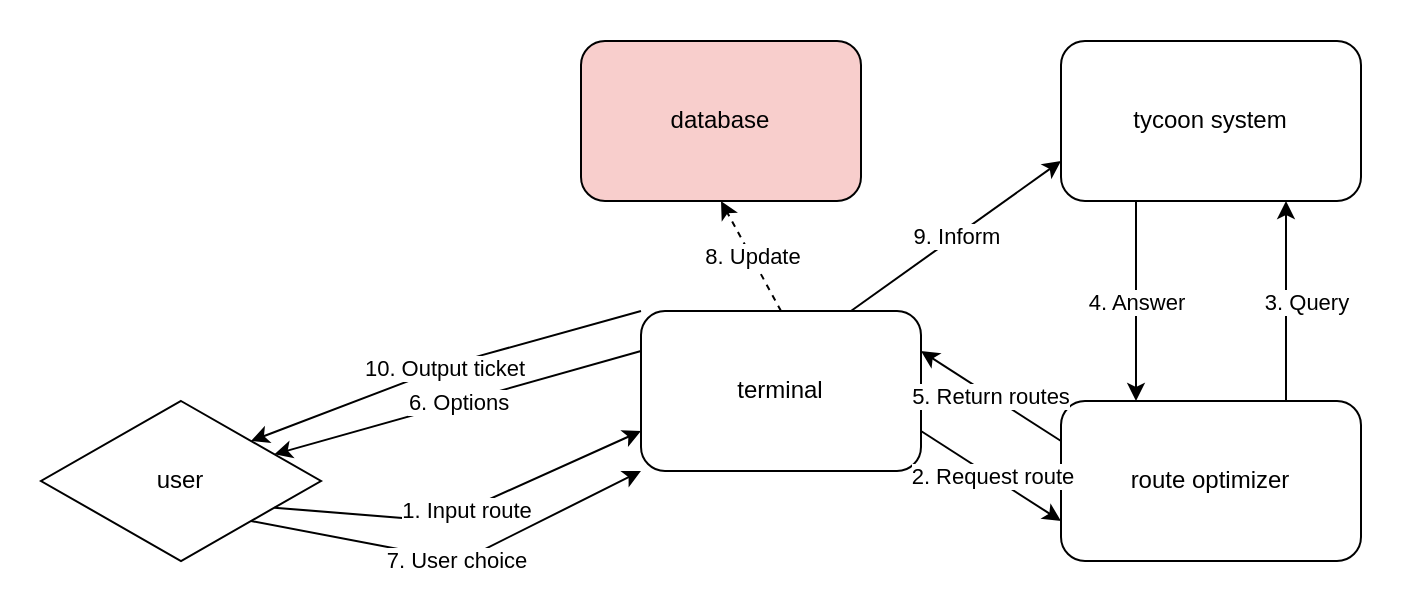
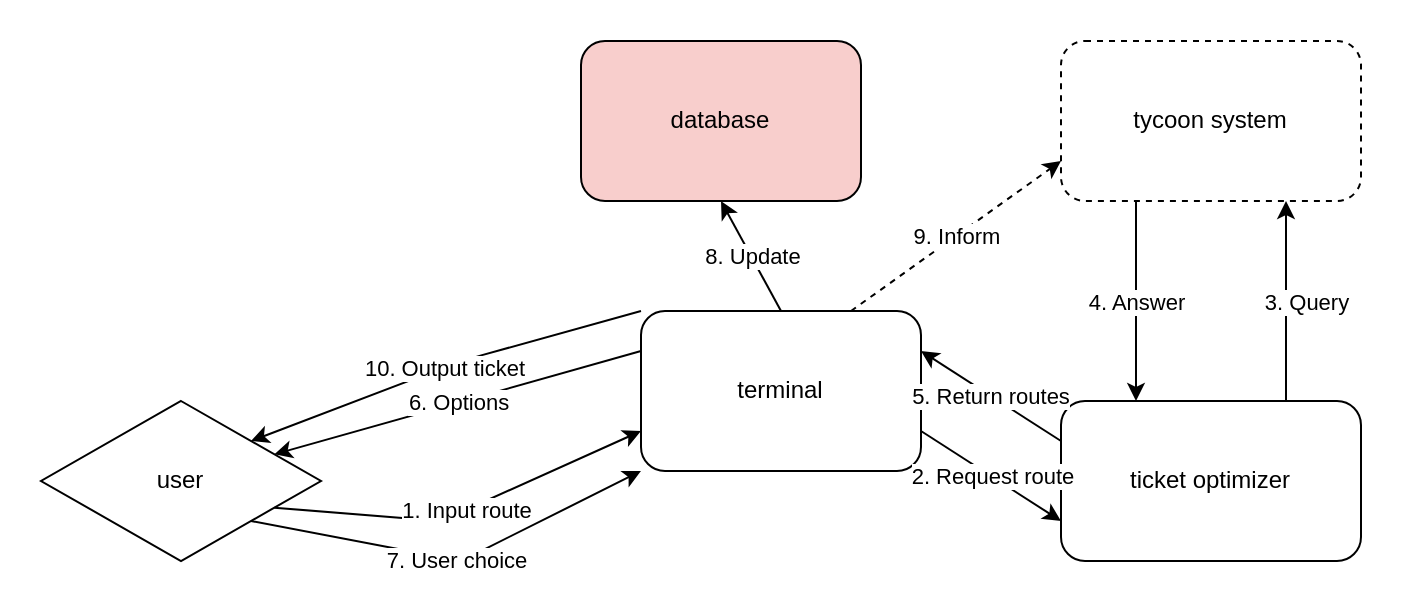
(1211, 121) -> (1211, 121)
(896, 279) -> (896, 279)
(768, 288) -> (768, 288)
(1211, 481) -> (1211, 481)
